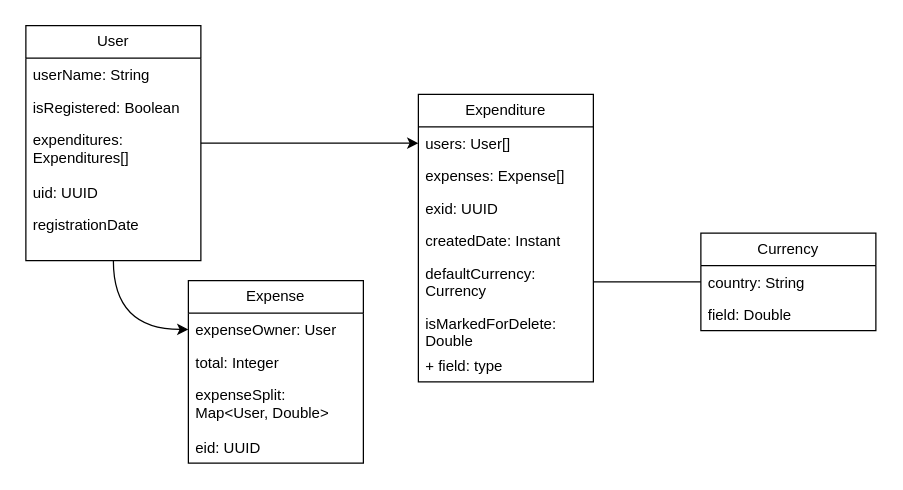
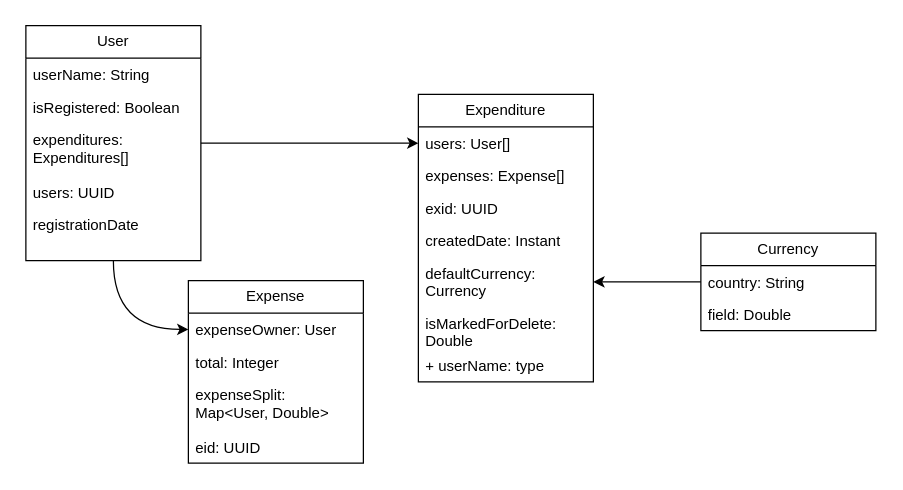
(65, 193) -> (75, 193)
(599, 282) -> (603, 282)
(470, 367) -> (487, 367)
